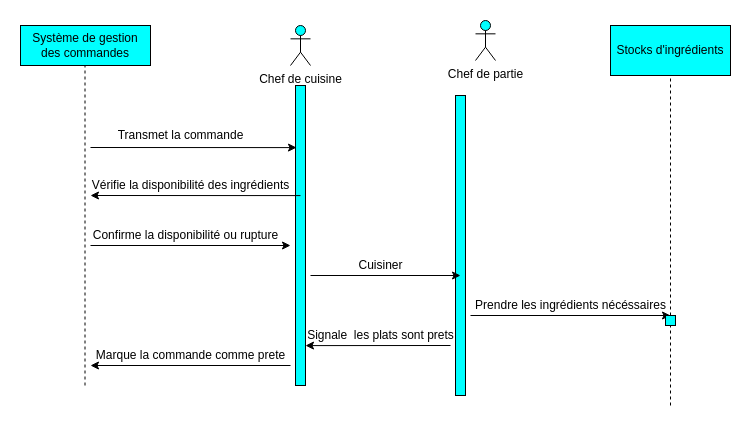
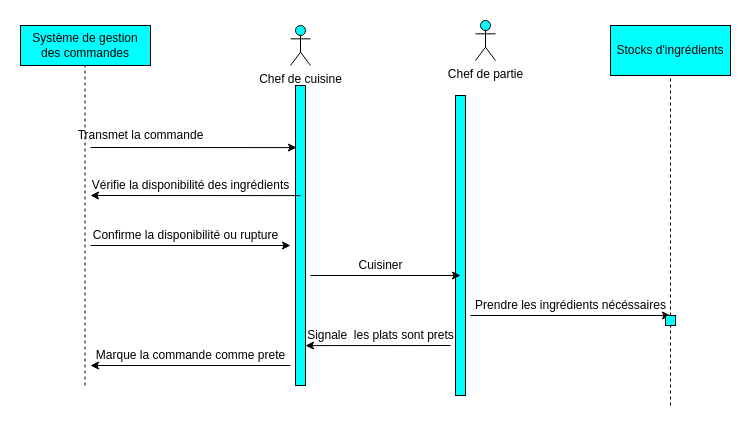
(181, 136) -> (141, 136)
